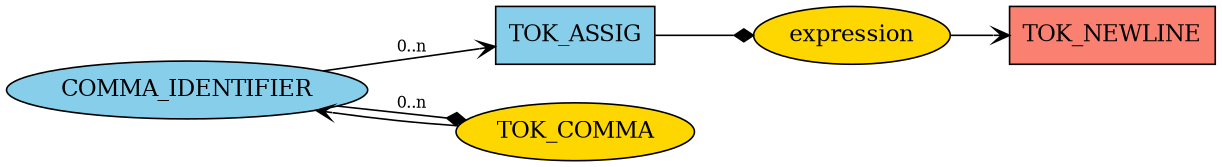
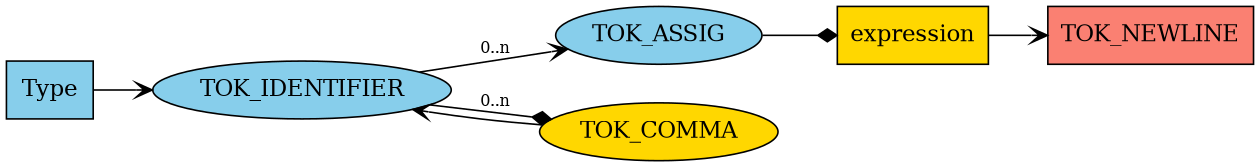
(575, 35) -> (659, 35)
(852, 35) -> (913, 35)
none -> (50, 90)
(187, 90) -> (302, 90)
